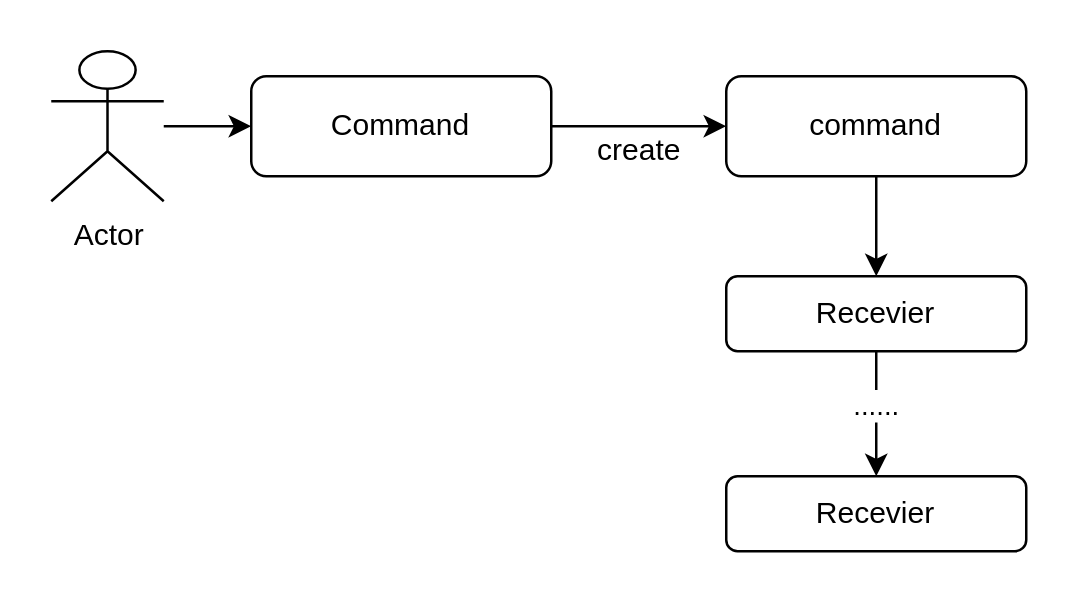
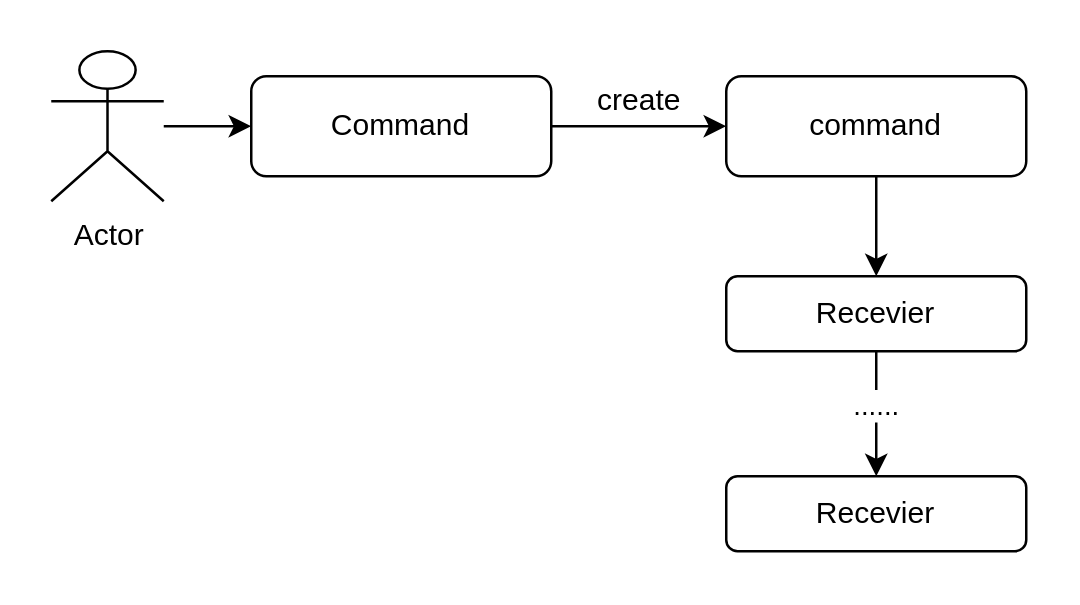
(639, 151) -> (639, 101)
